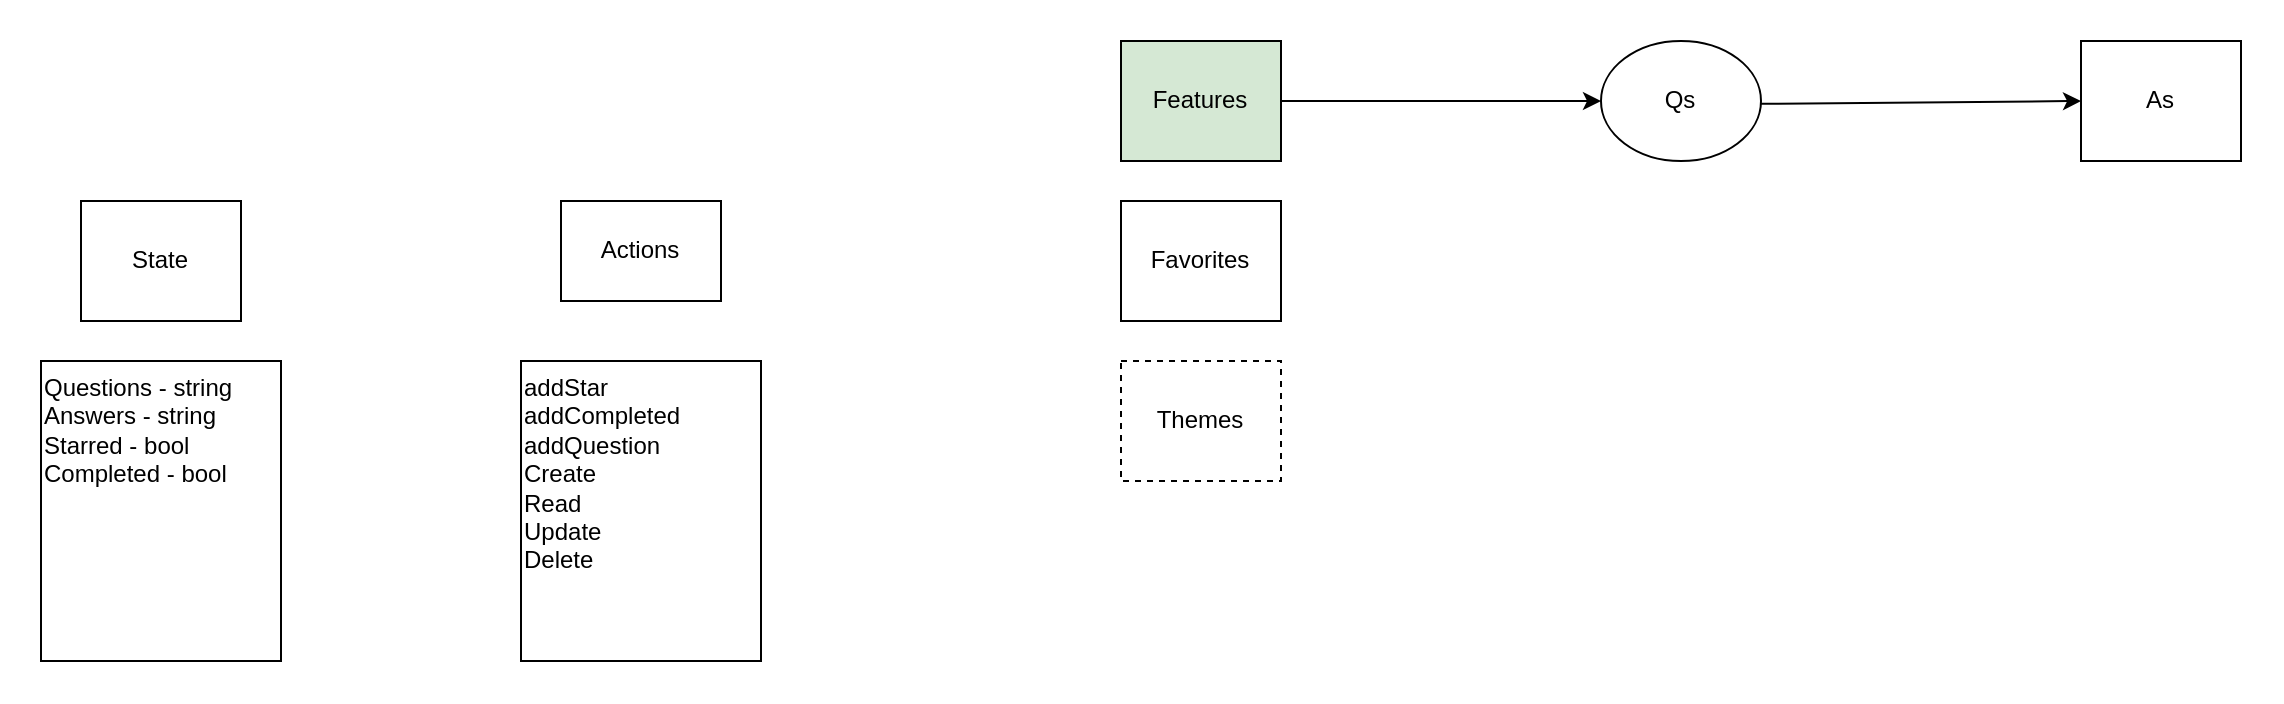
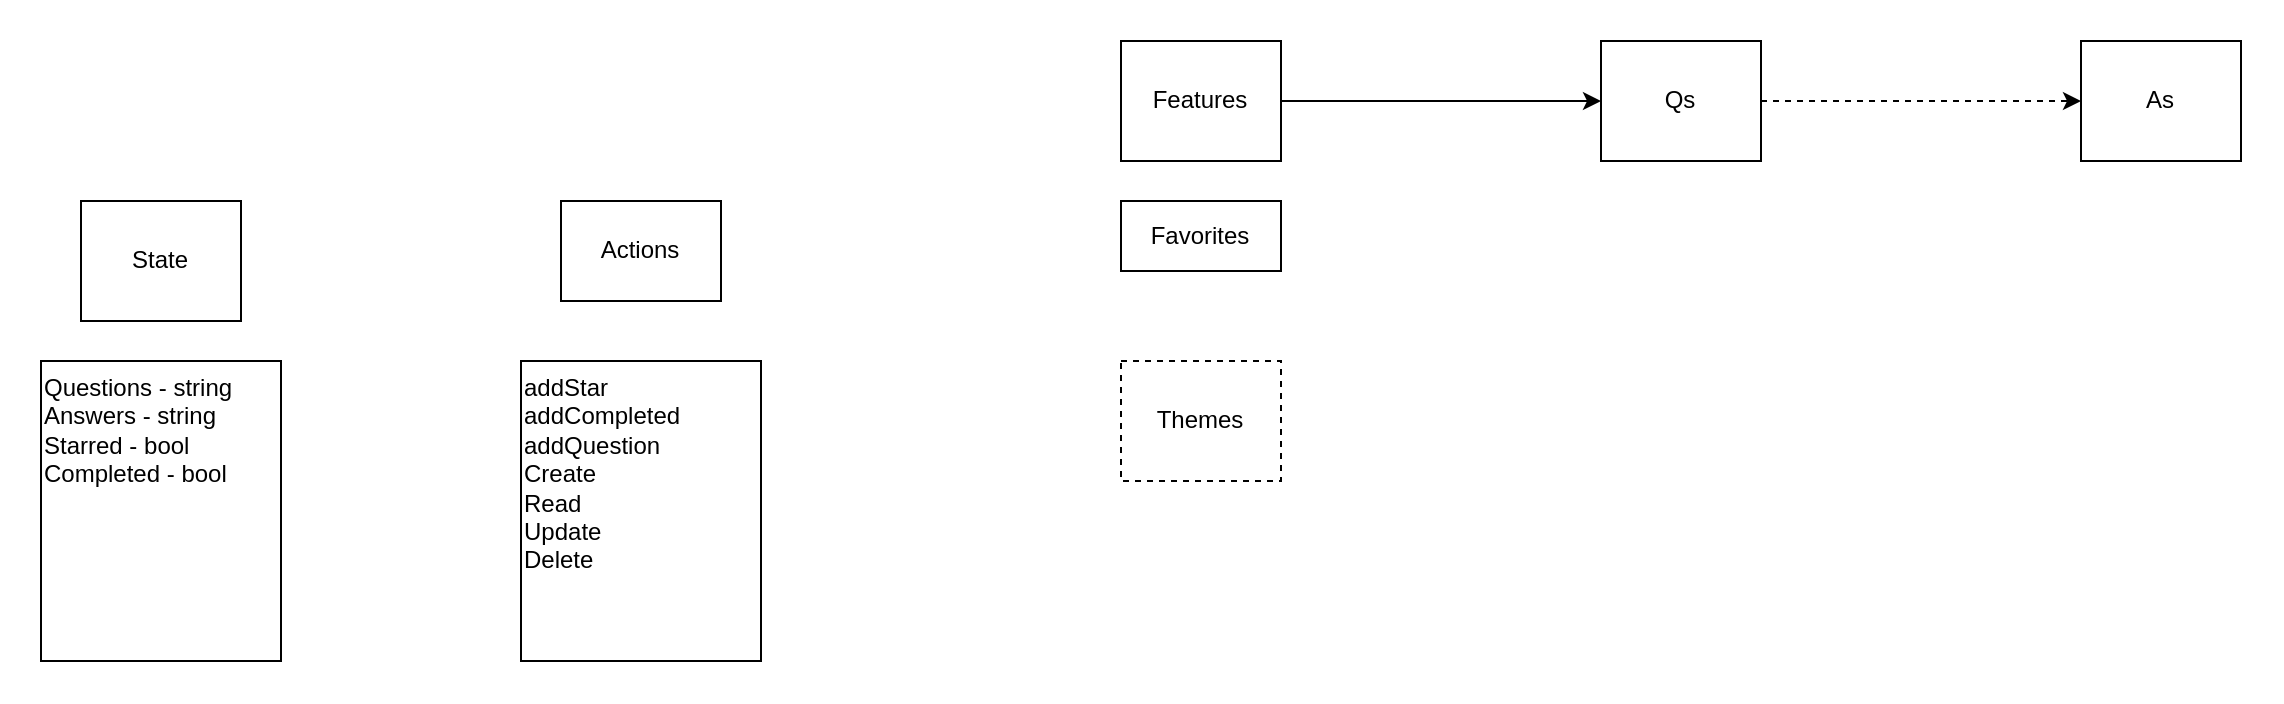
(1201, 101) -> (1201, 101)
(1681, 101) -> (1681, 101)
(1911, 102) -> (1911, 101)
(1201, 261) -> (1201, 236)
